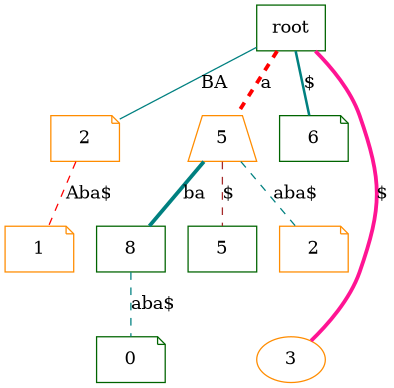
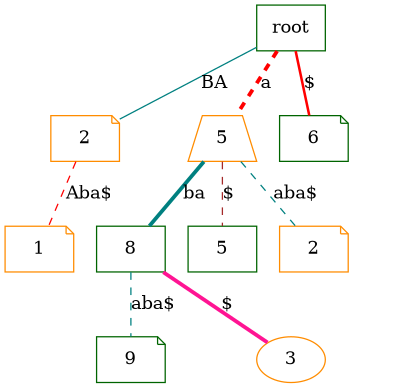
(302, 83) -> (302, 83)
(377, 197) -> (215, 307)
(131, 360) -> (131, 360)
